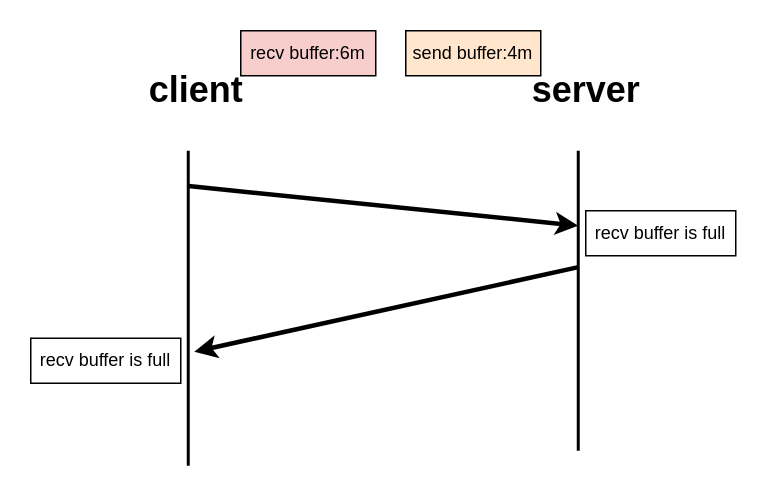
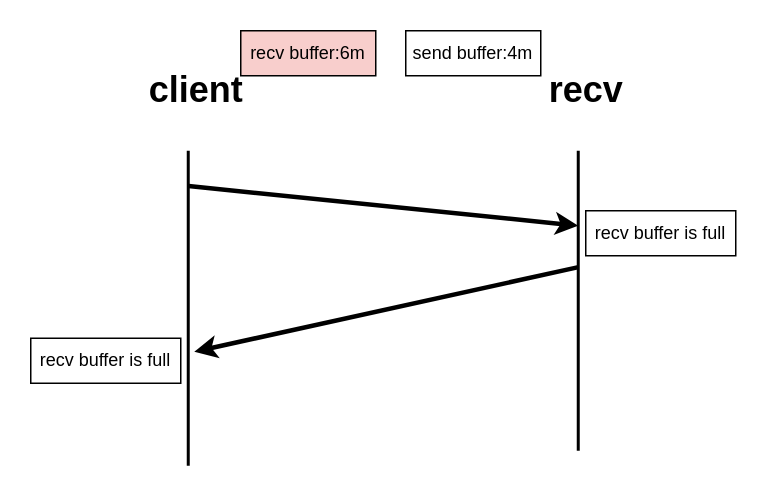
(473, 53) -> (473, 53)
(587, 91) -> (587, 91)
